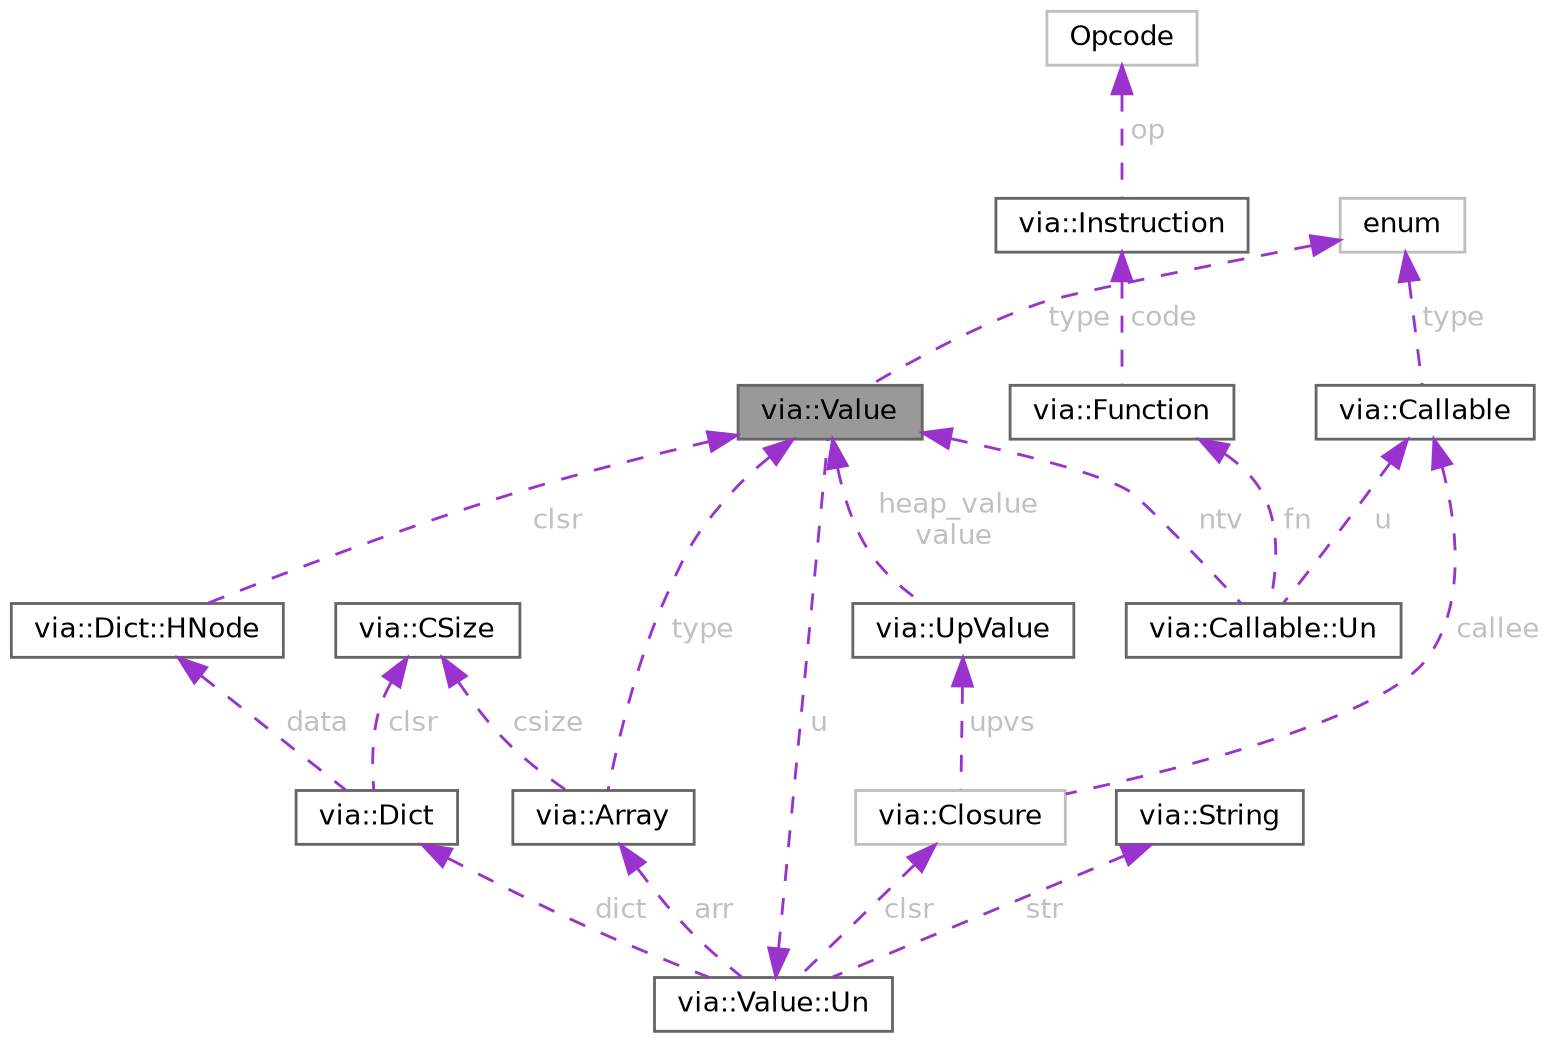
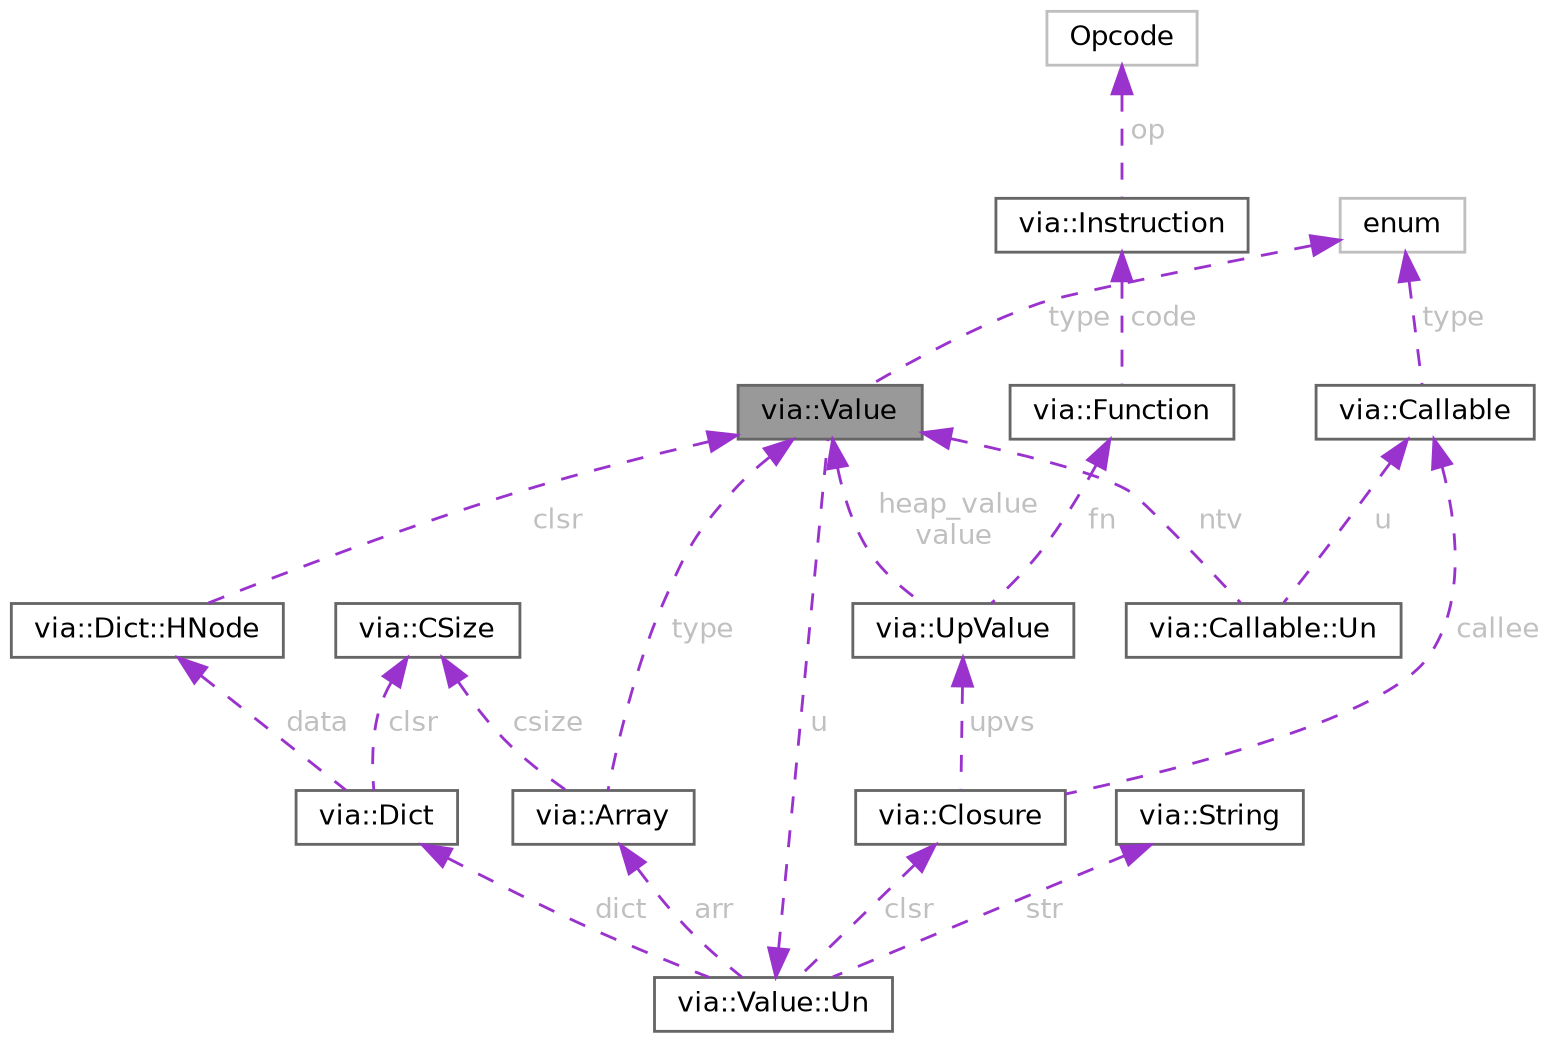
(1272, 520) -> (1050, 539)
(960, 817) -> (960, 817)
